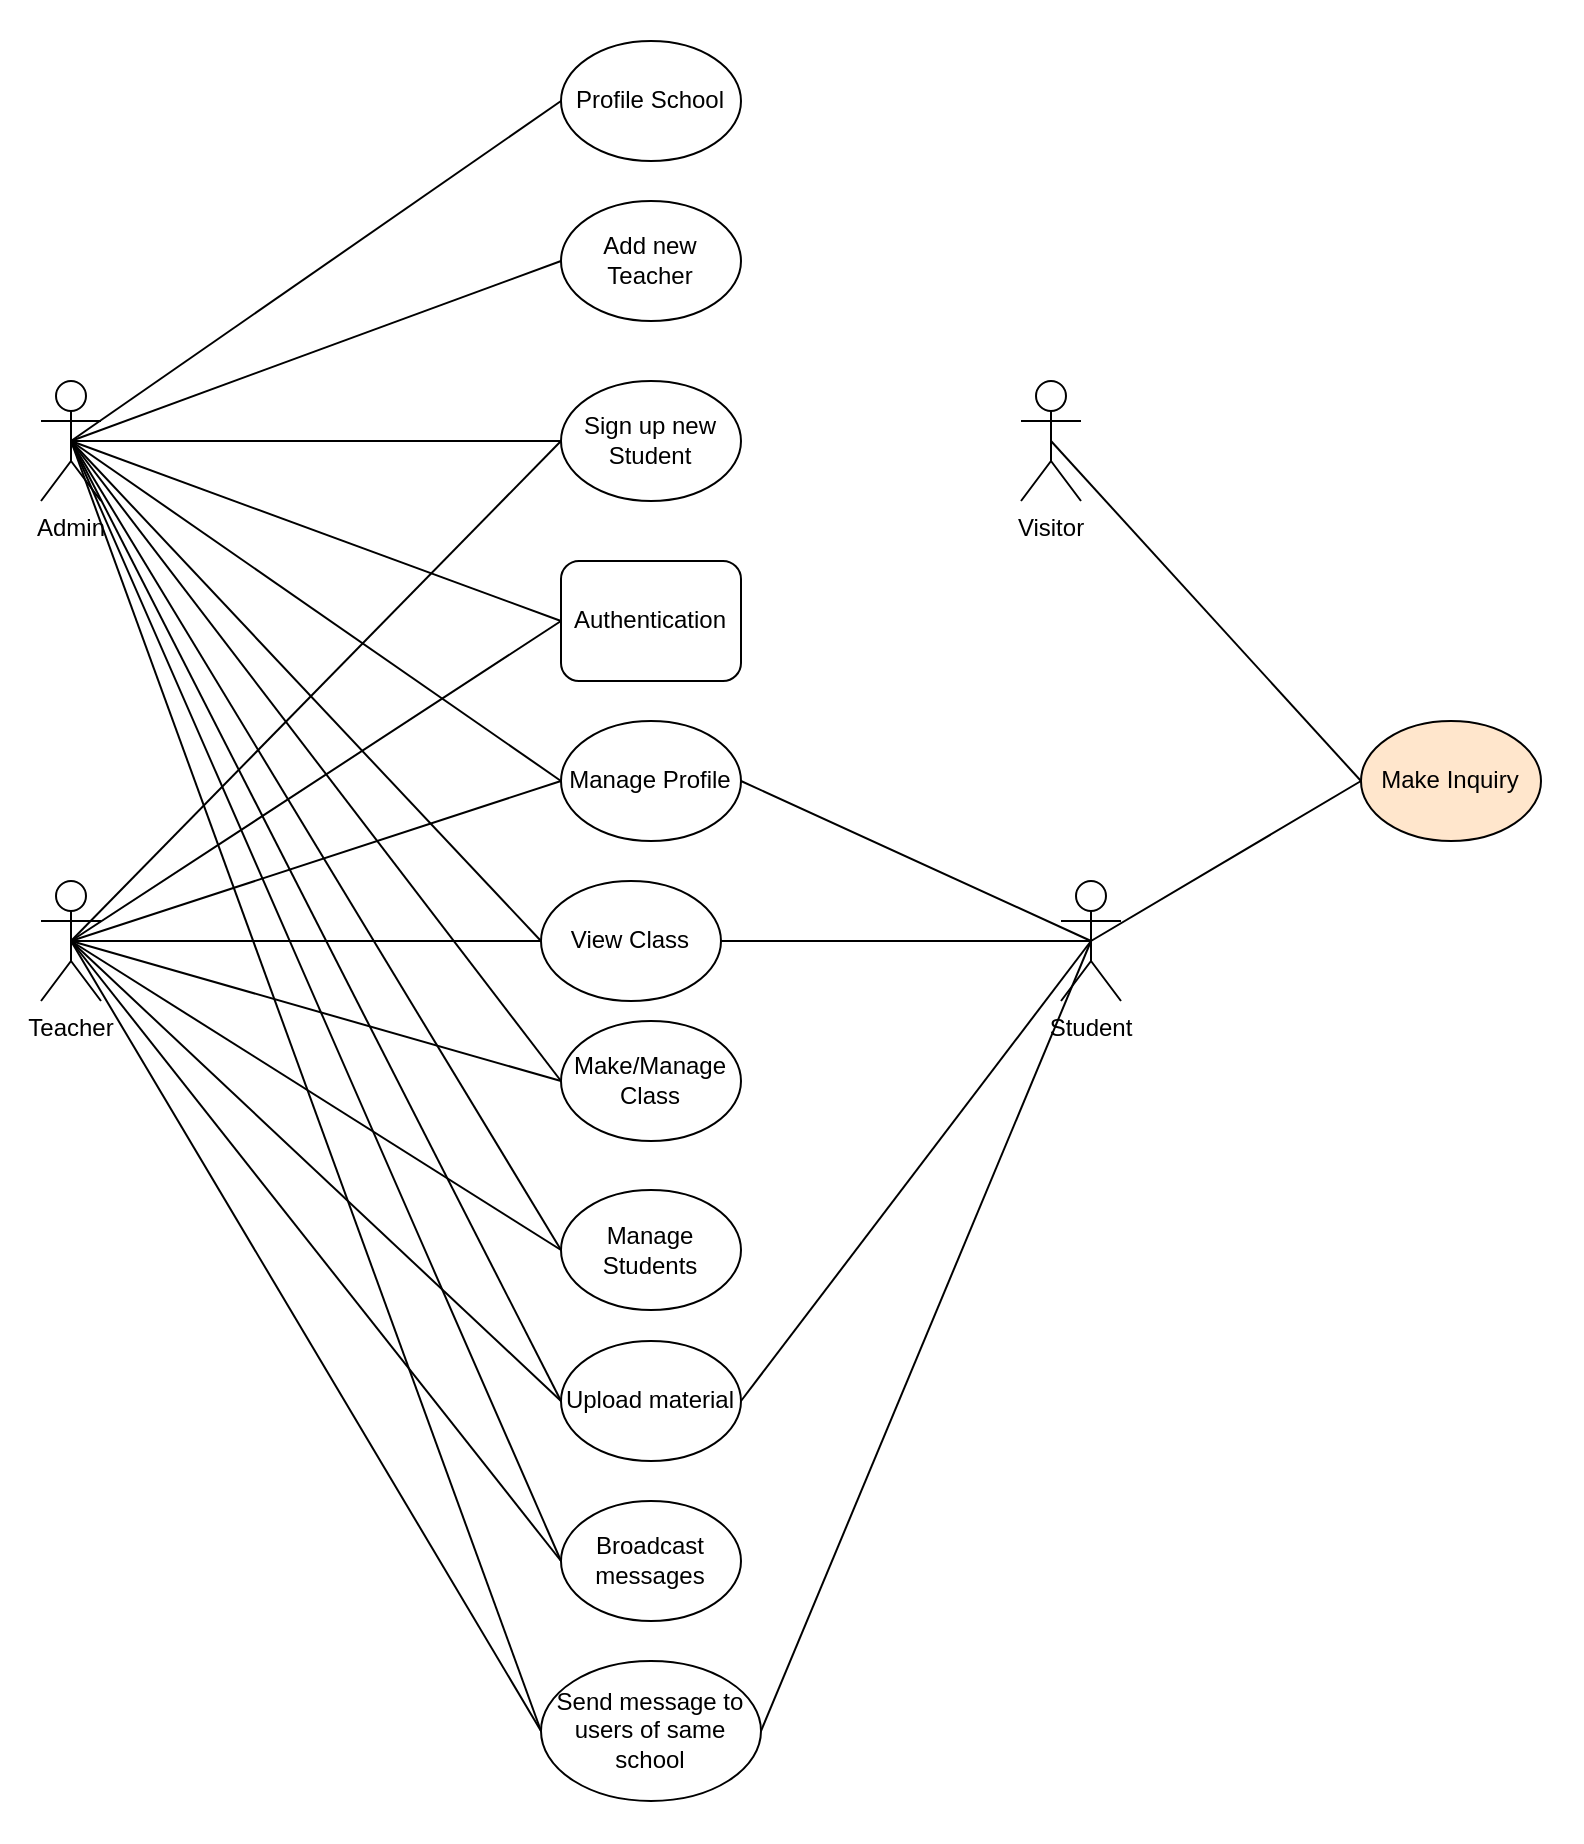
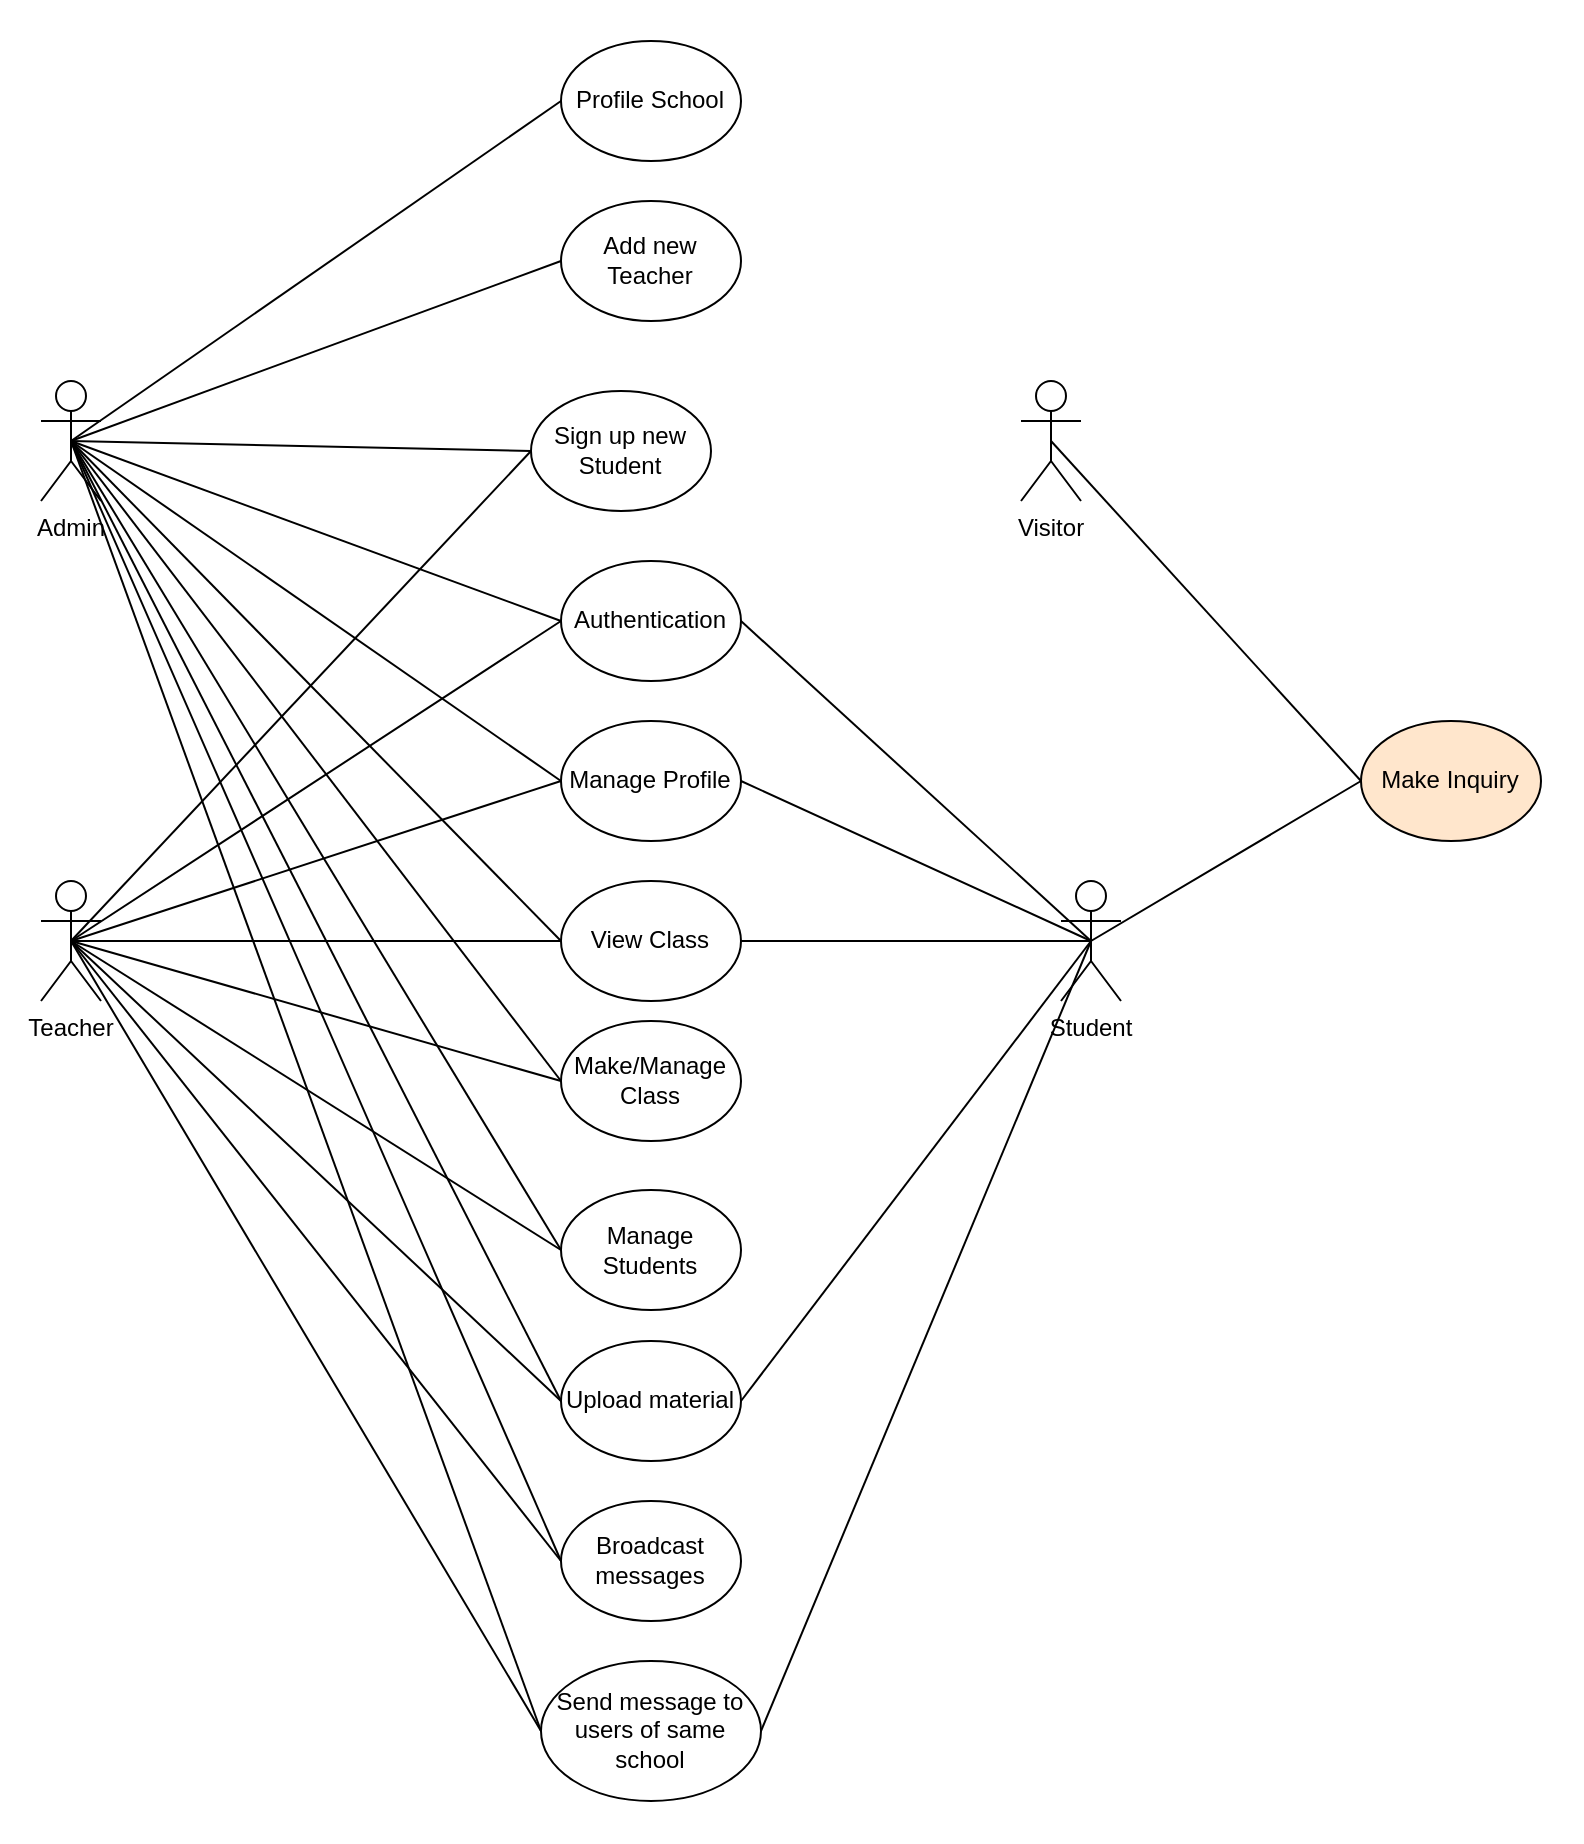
(651, 441) -> (621, 451)
(651, 621) -> (651, 621)
none -> (903, 769)
(631, 941) -> (651, 941)
